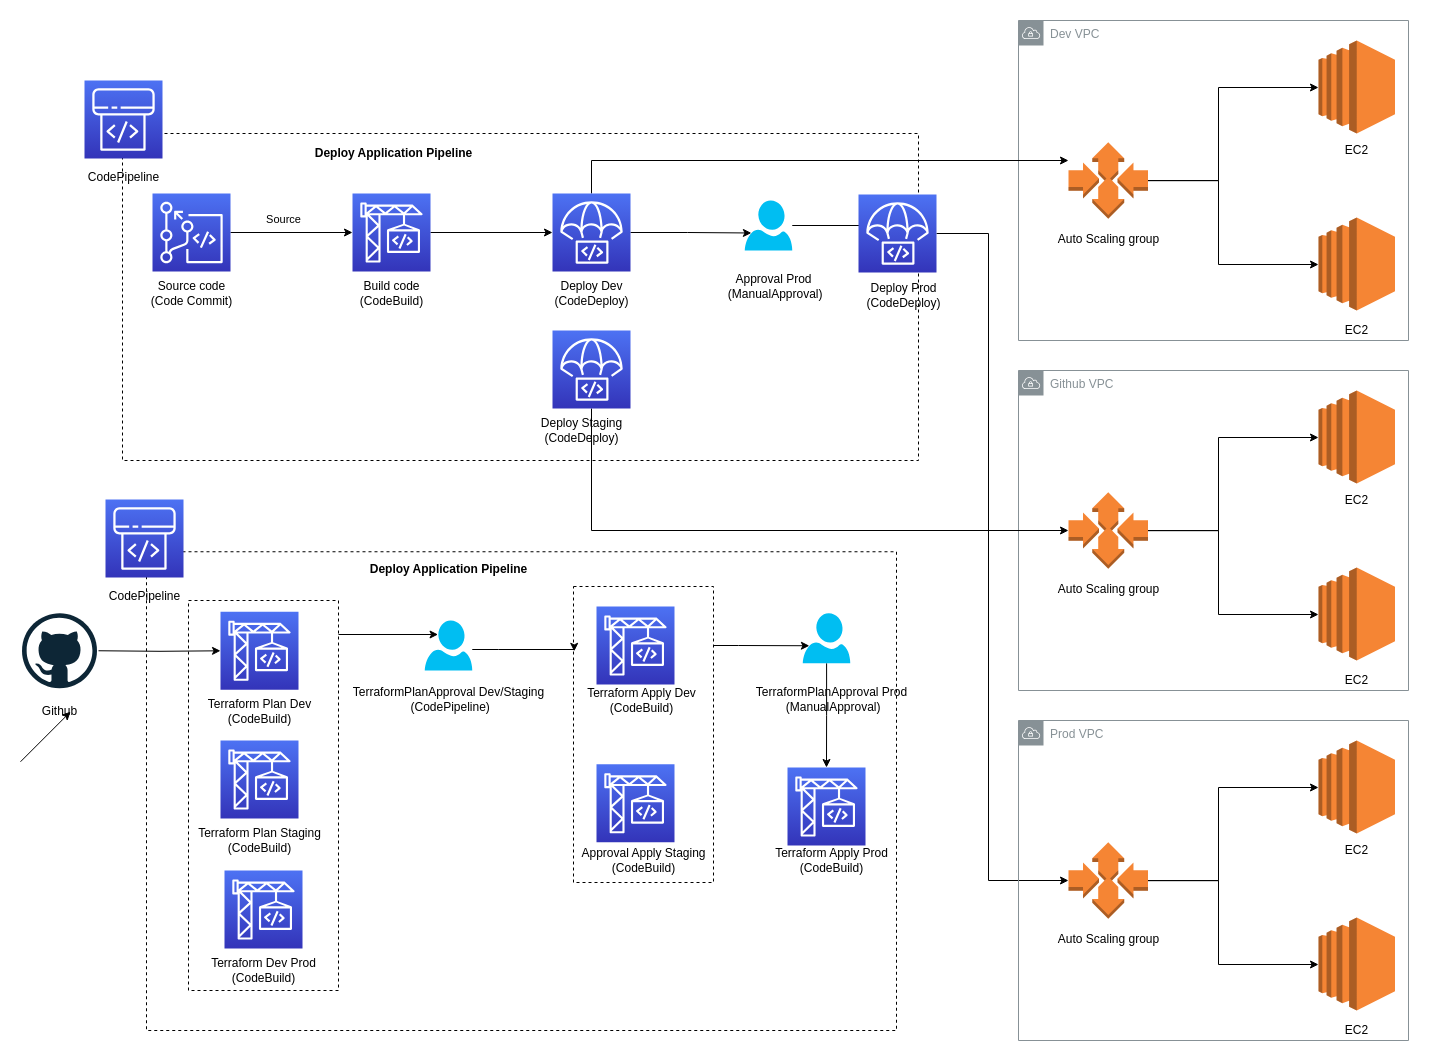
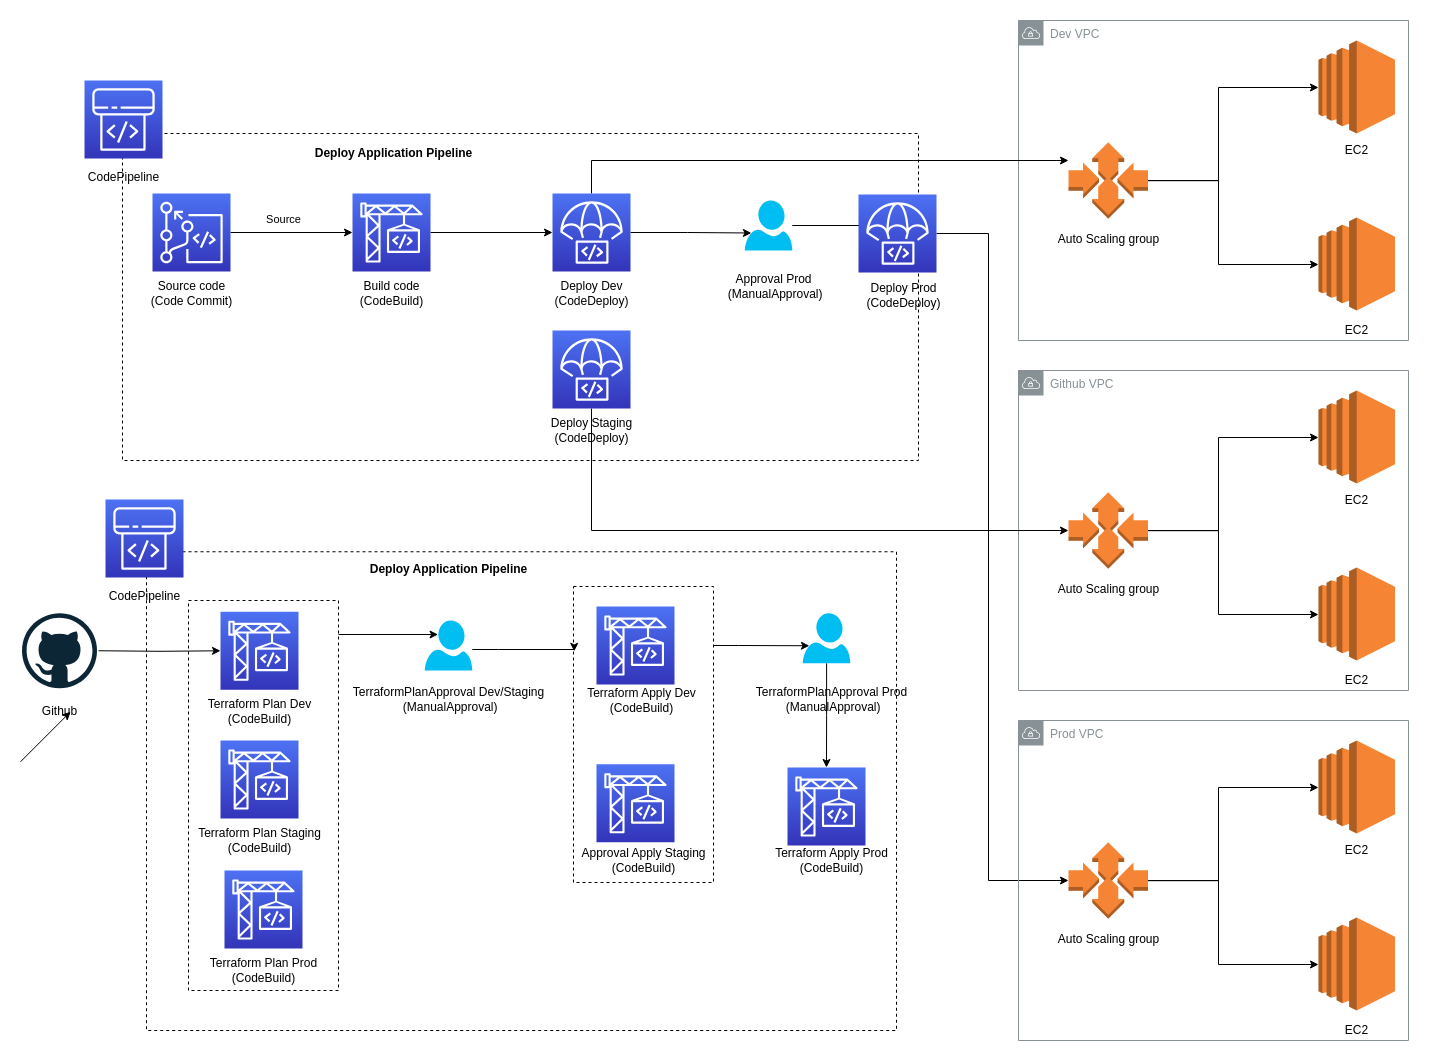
(582, 431) -> (592, 431)
(449, 700) -> (449, 700)
(264, 971) -> (264, 971)
